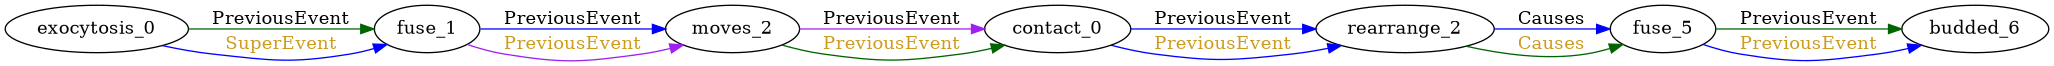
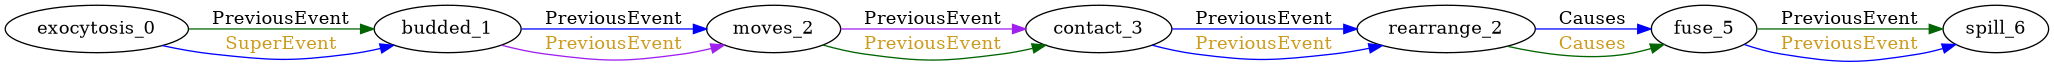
(427, 29) -> (448, 29)
(1058, 29) -> (1099, 29)
(1975, 29) -> (1996, 29)
